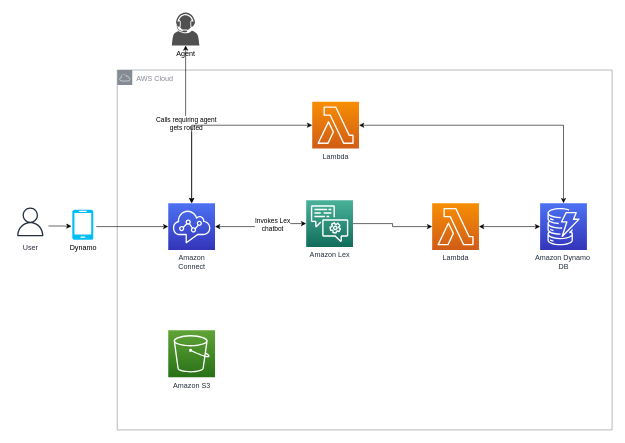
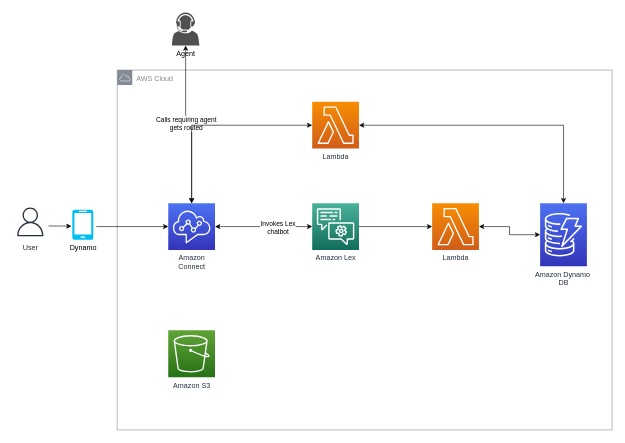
(330, 224) -> (336, 227)
(564, 227) -> (564, 235)
